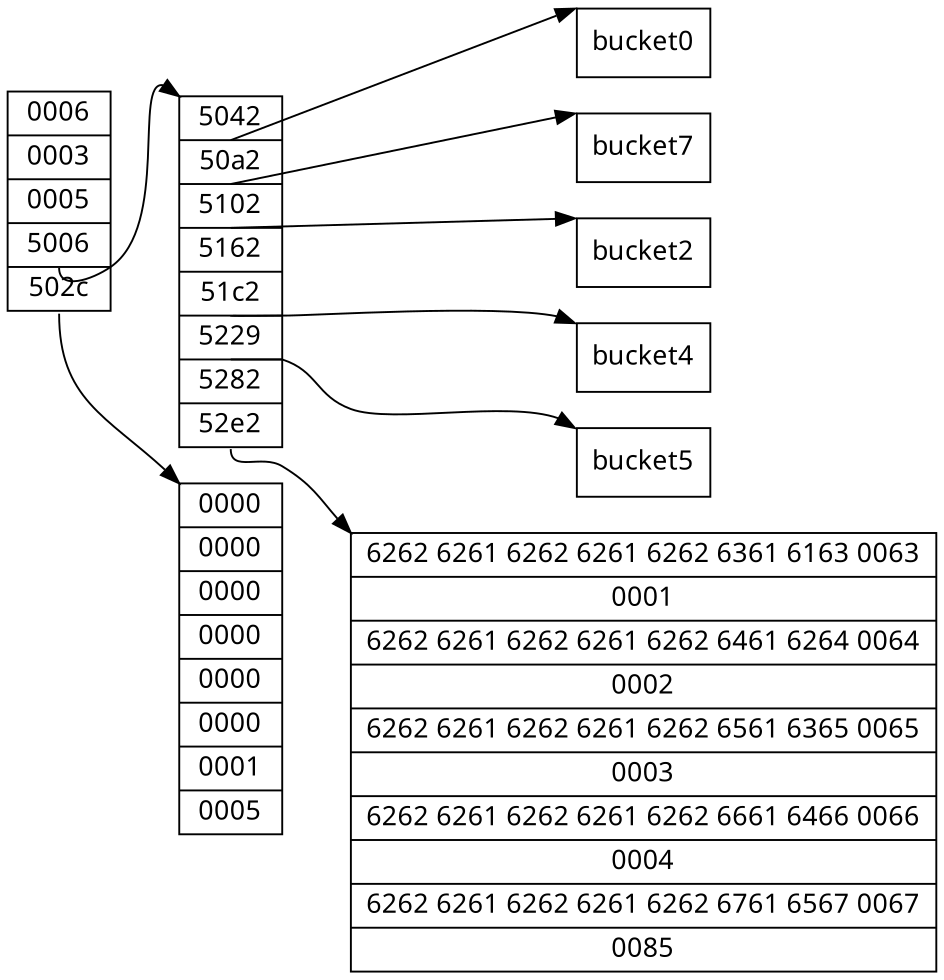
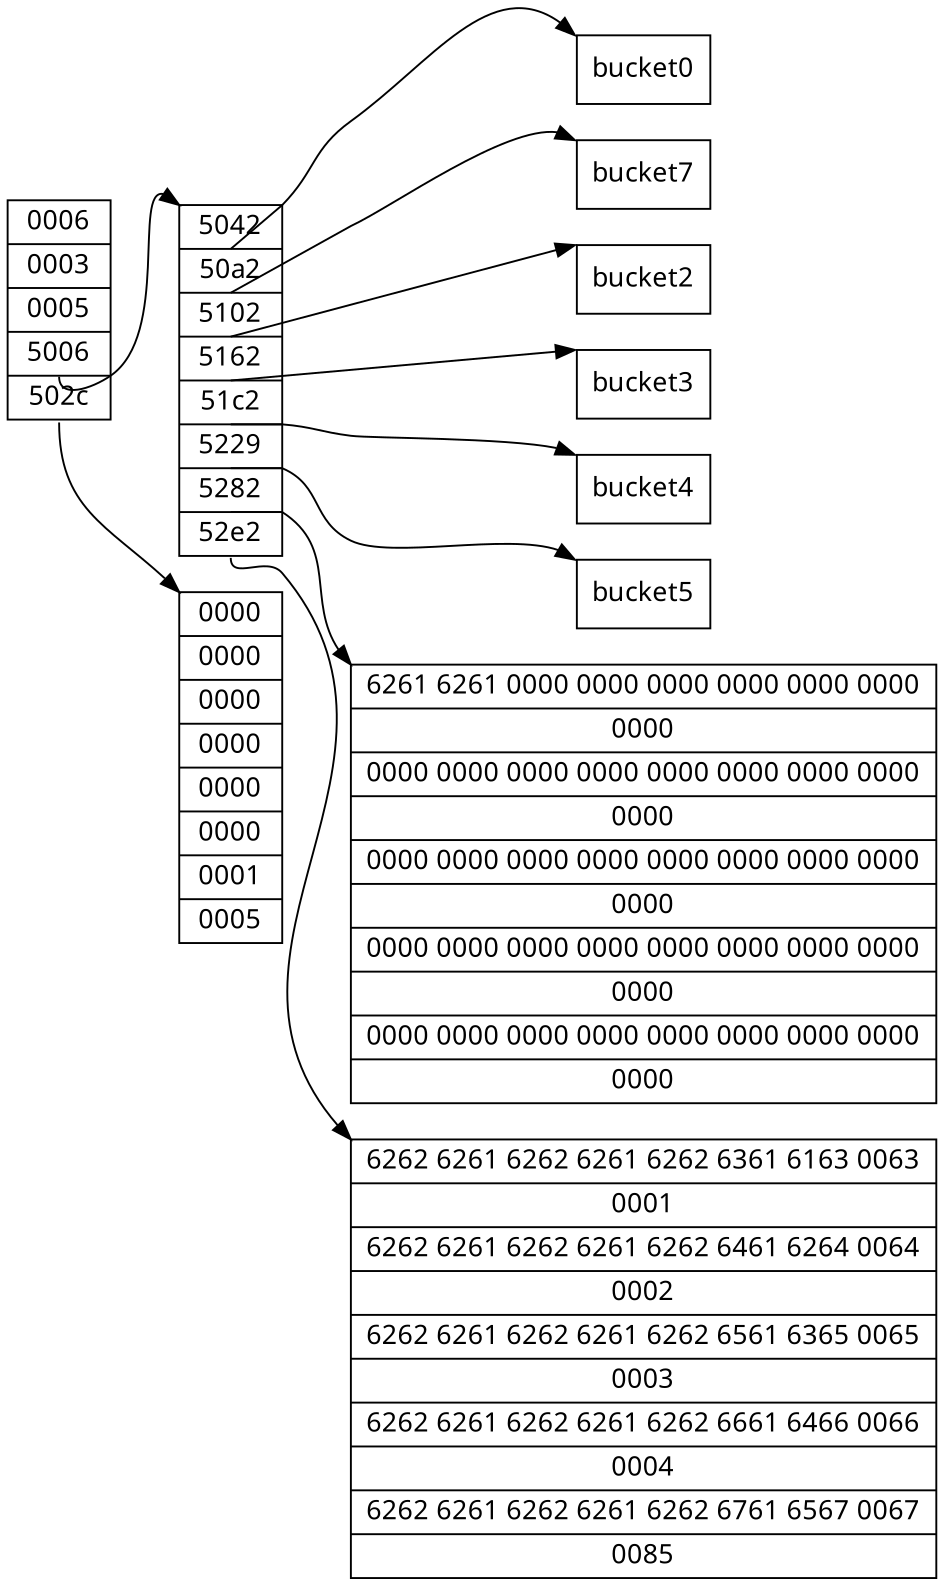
none -> (644, 384)
none -> (644, 884)
